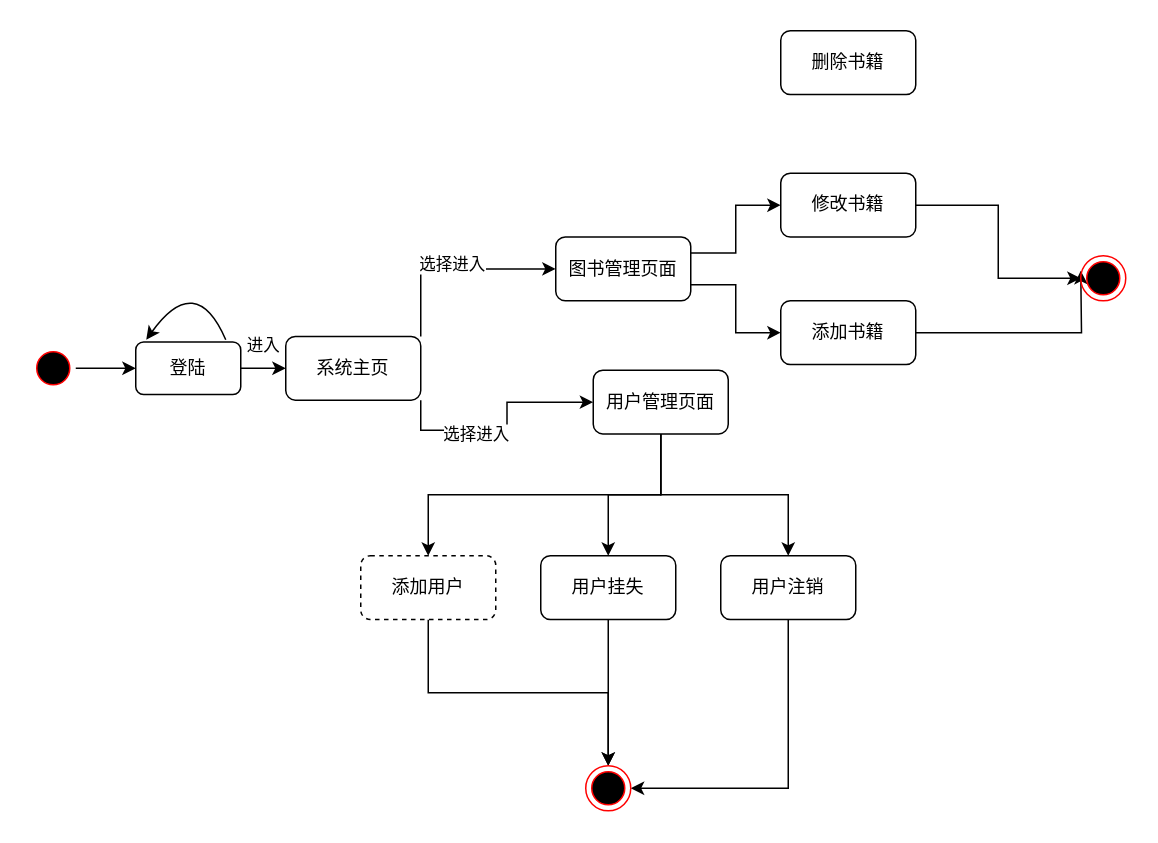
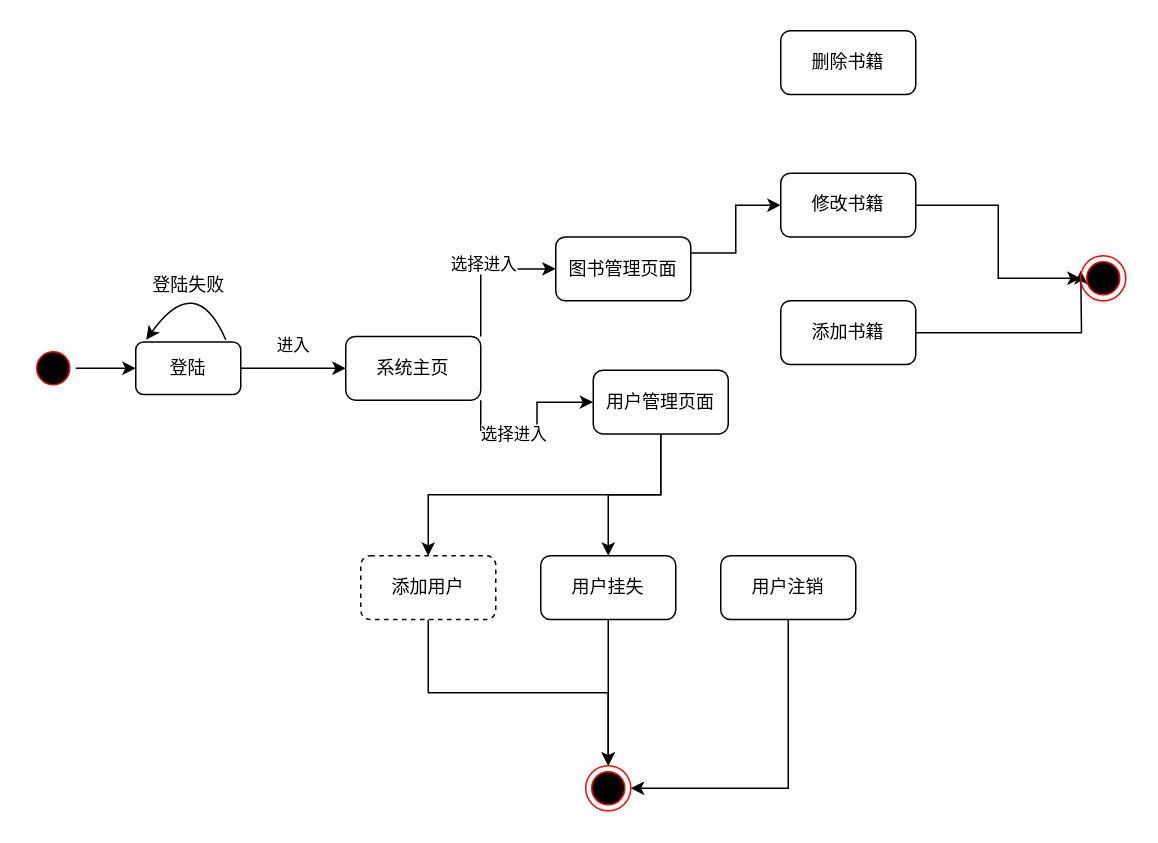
none -> (188, 286)
(736, 303) -> none
(353, 368) -> (413, 368)
(750, 495) -> none
